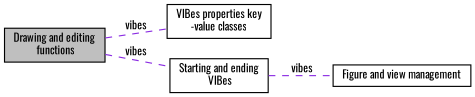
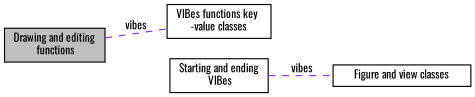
(219, 21) -> (219, 21)
(138, 61) -> none
(402, 76) -> (402, 76)
